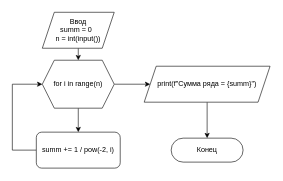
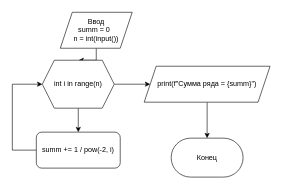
(78, 30) -> (96, 30)
(78, 84) -> (78, 84)
(207, 150) -> (207, 158)
